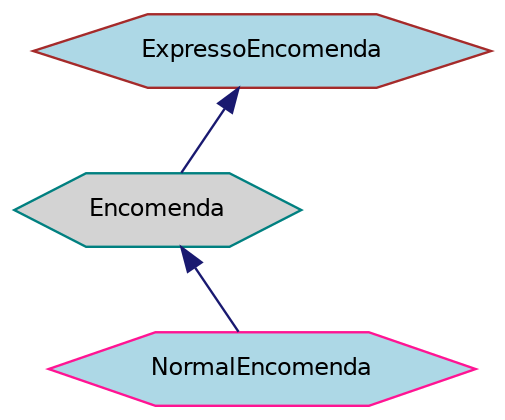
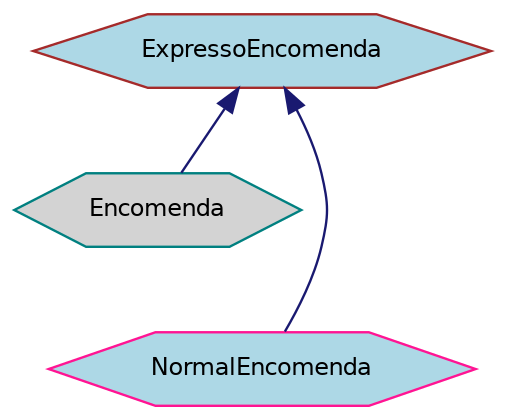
(217, 300) -> (326, 222)
